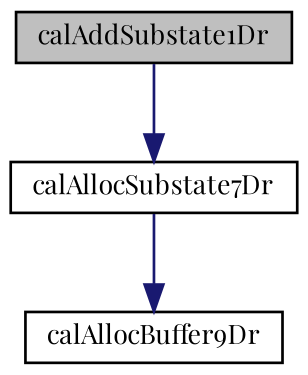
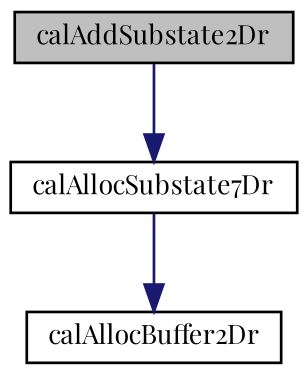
(154, 37) -> (154, 37)
(154, 337) -> (154, 337)
